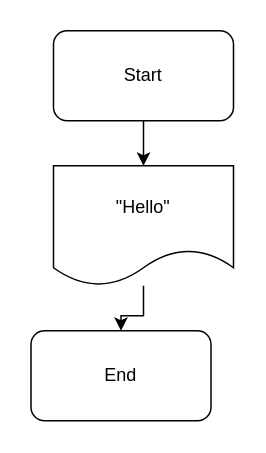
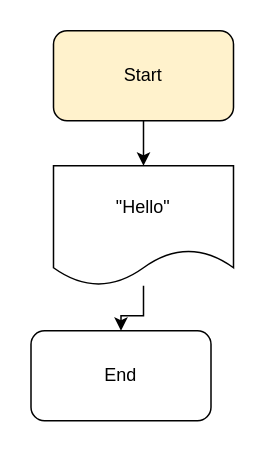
(143, 76) -> (143, 76)
